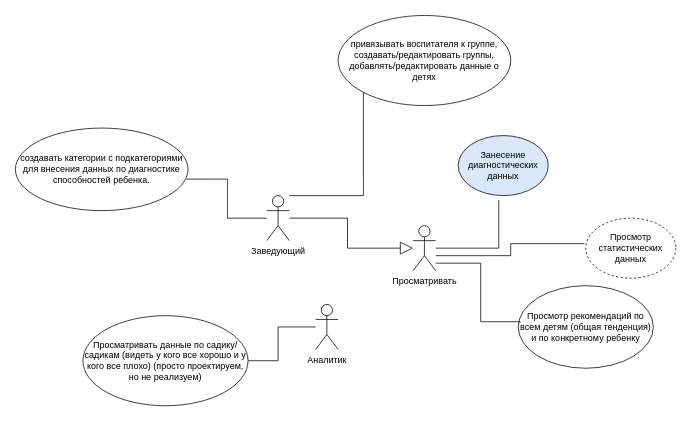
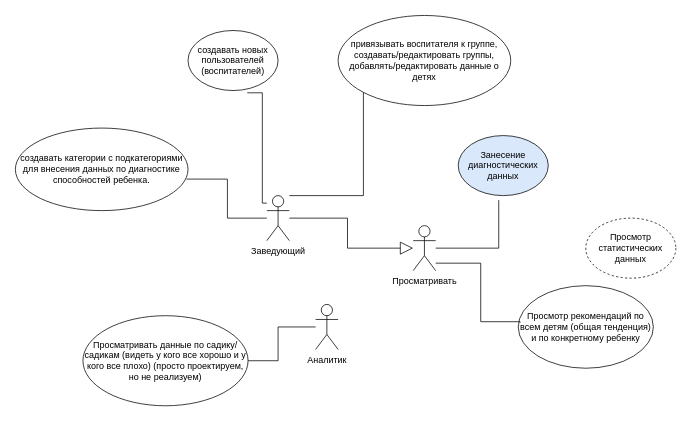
none -> (233, 60)
none -> (262, 143)
(510, 250) -> none
